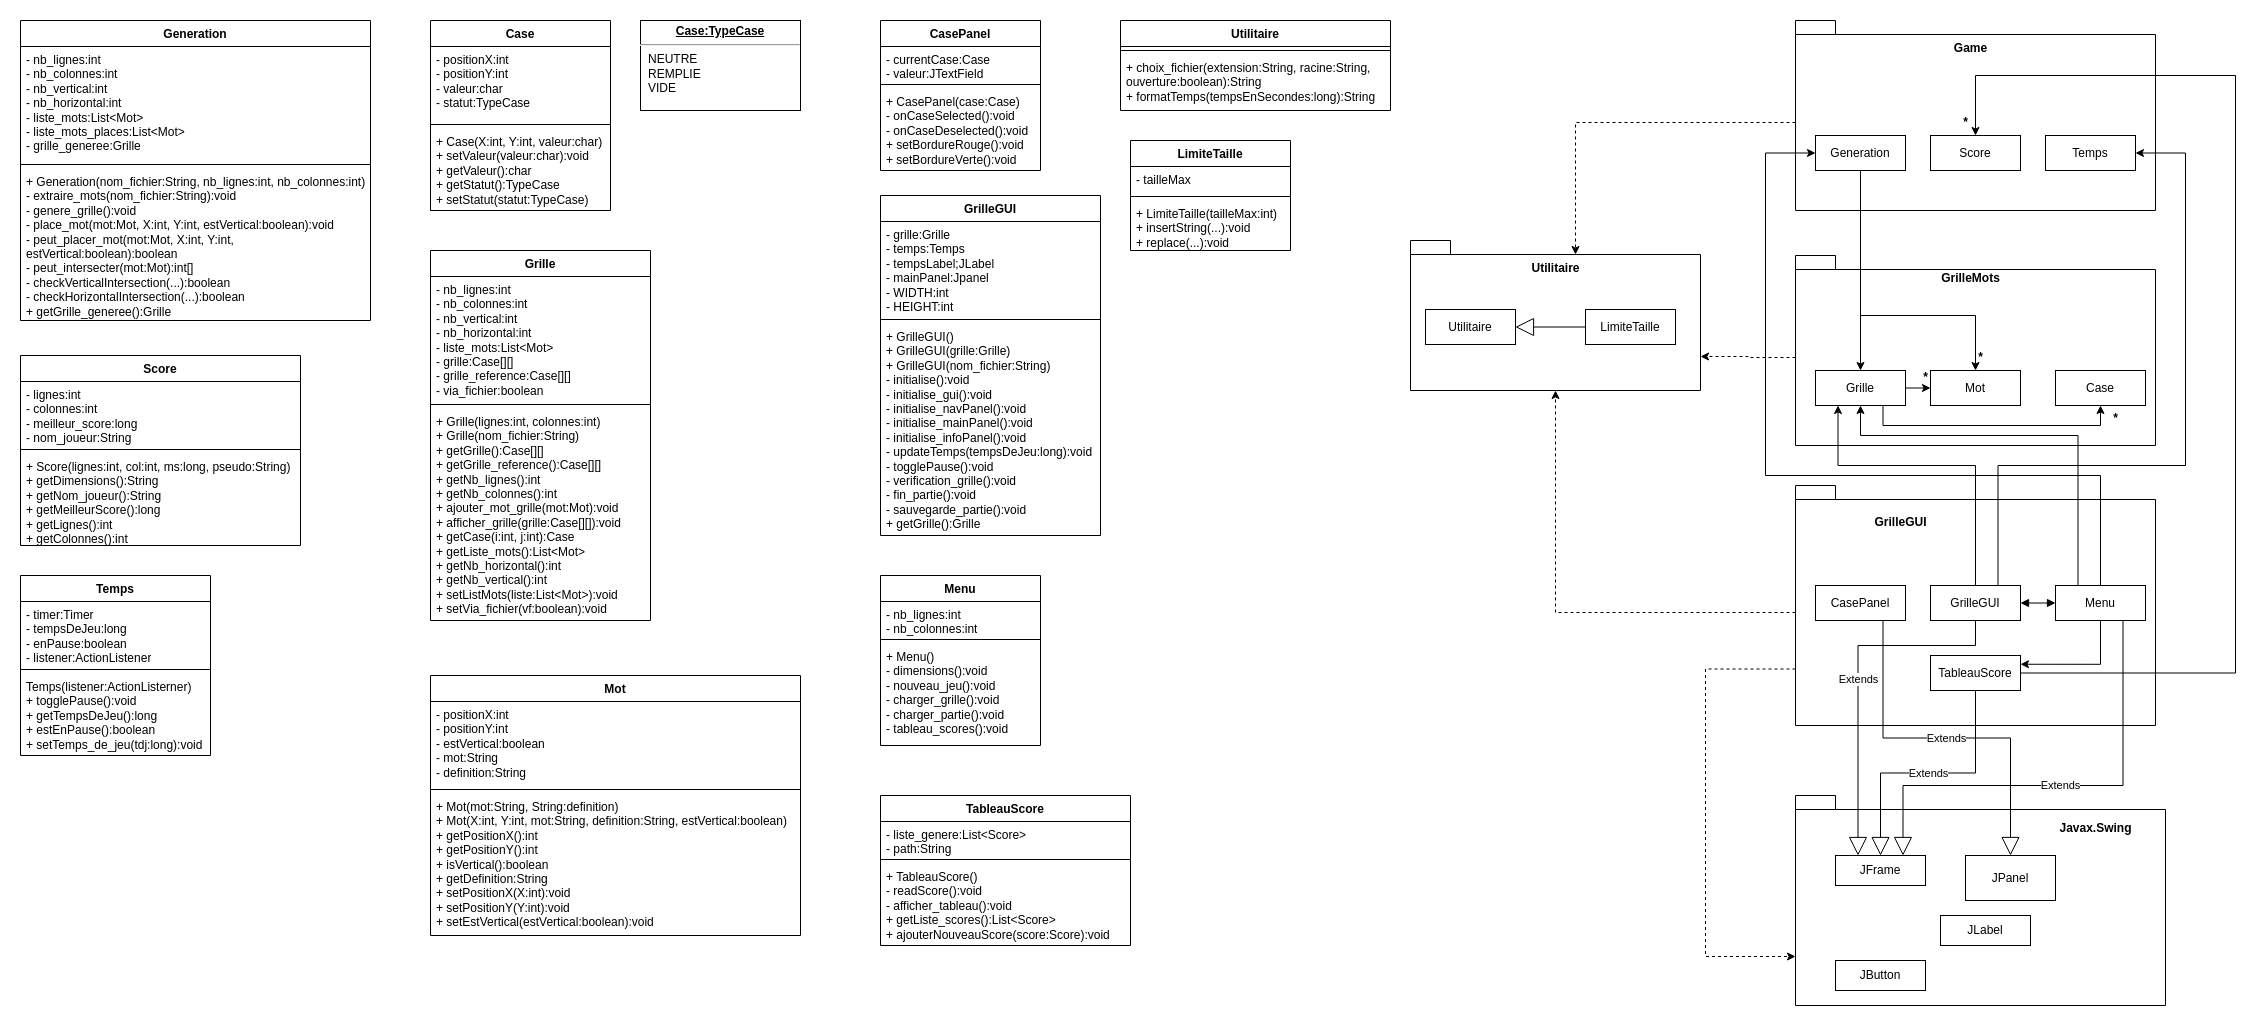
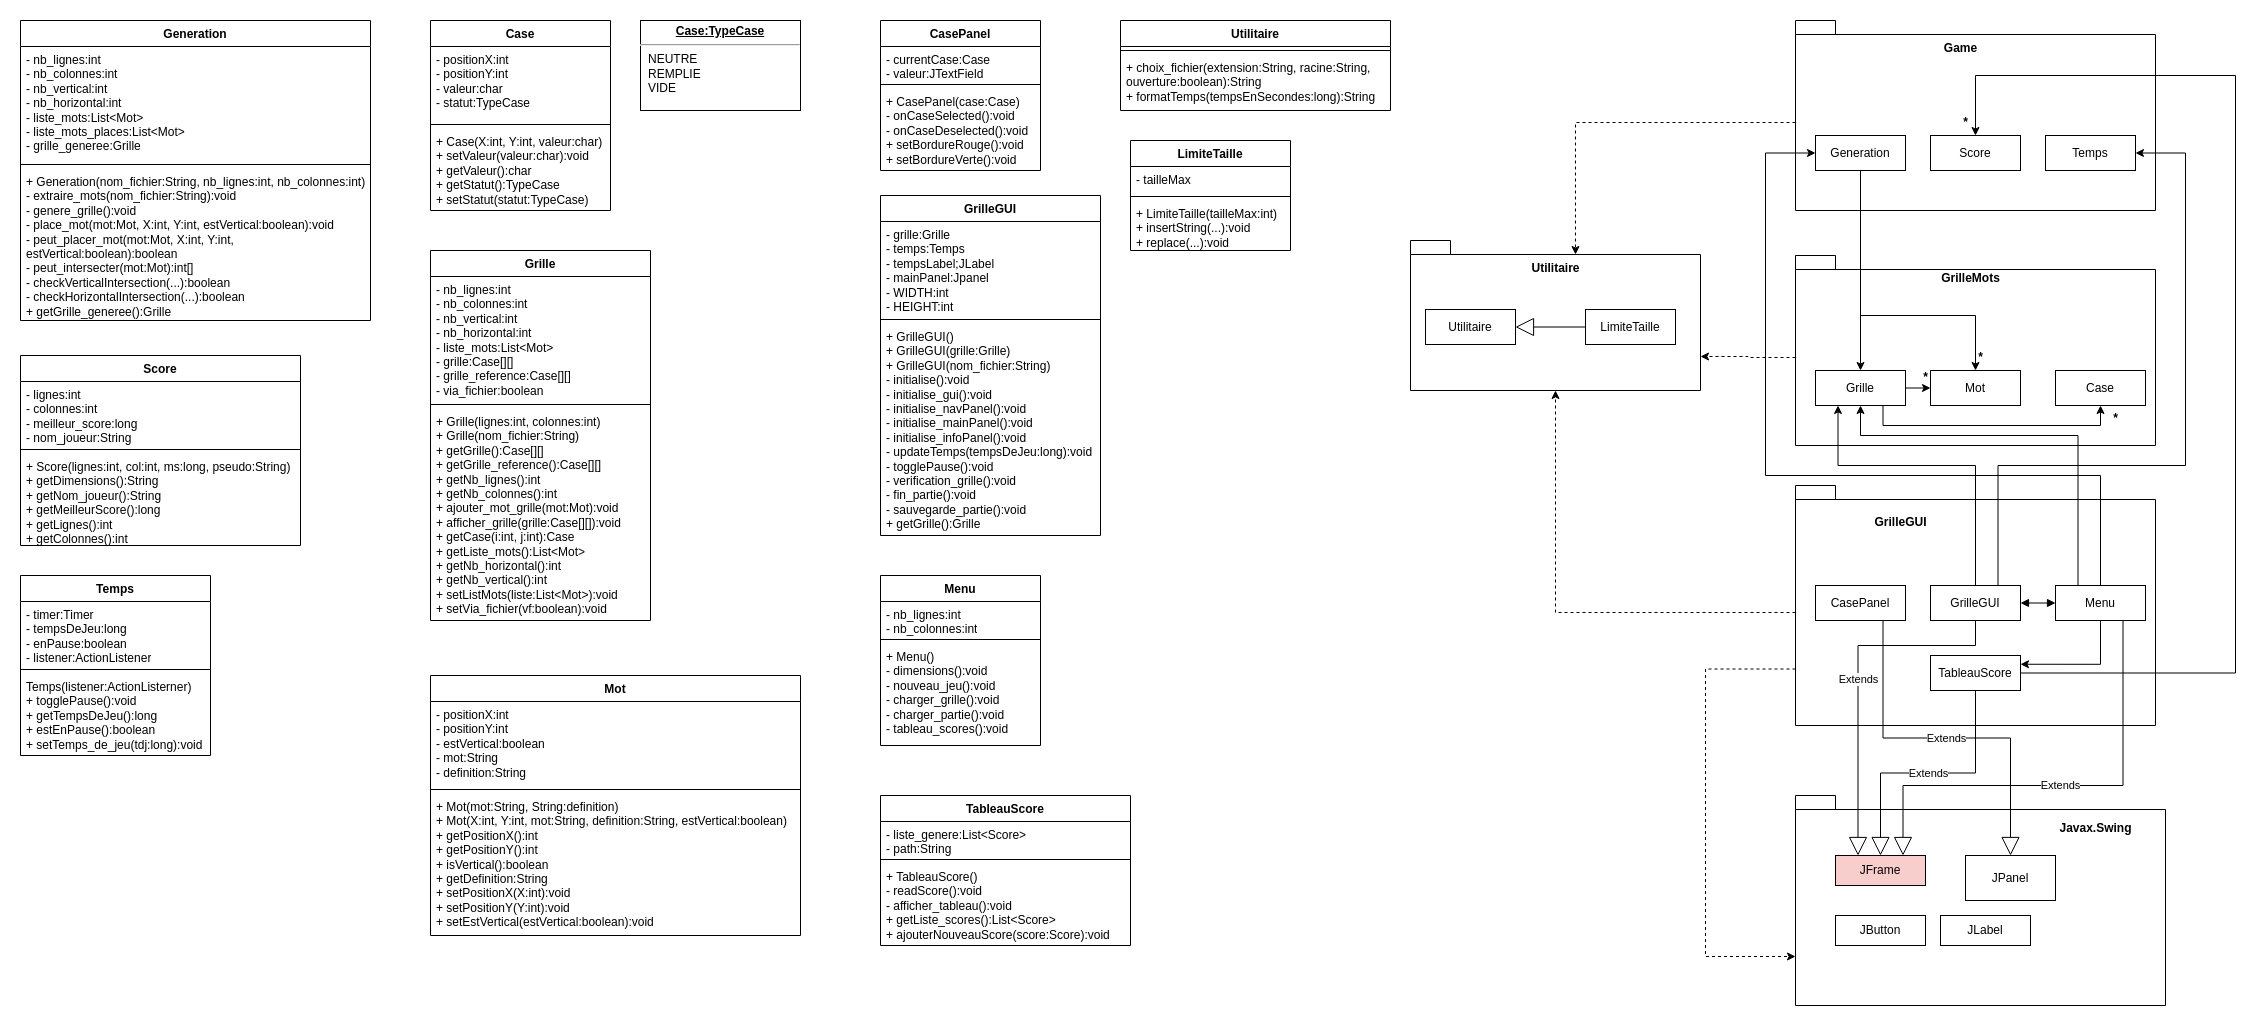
(1971, 49) -> (1961, 49)
(1881, 871) -> (1881, 871)
(1881, 976) -> (1881, 931)
